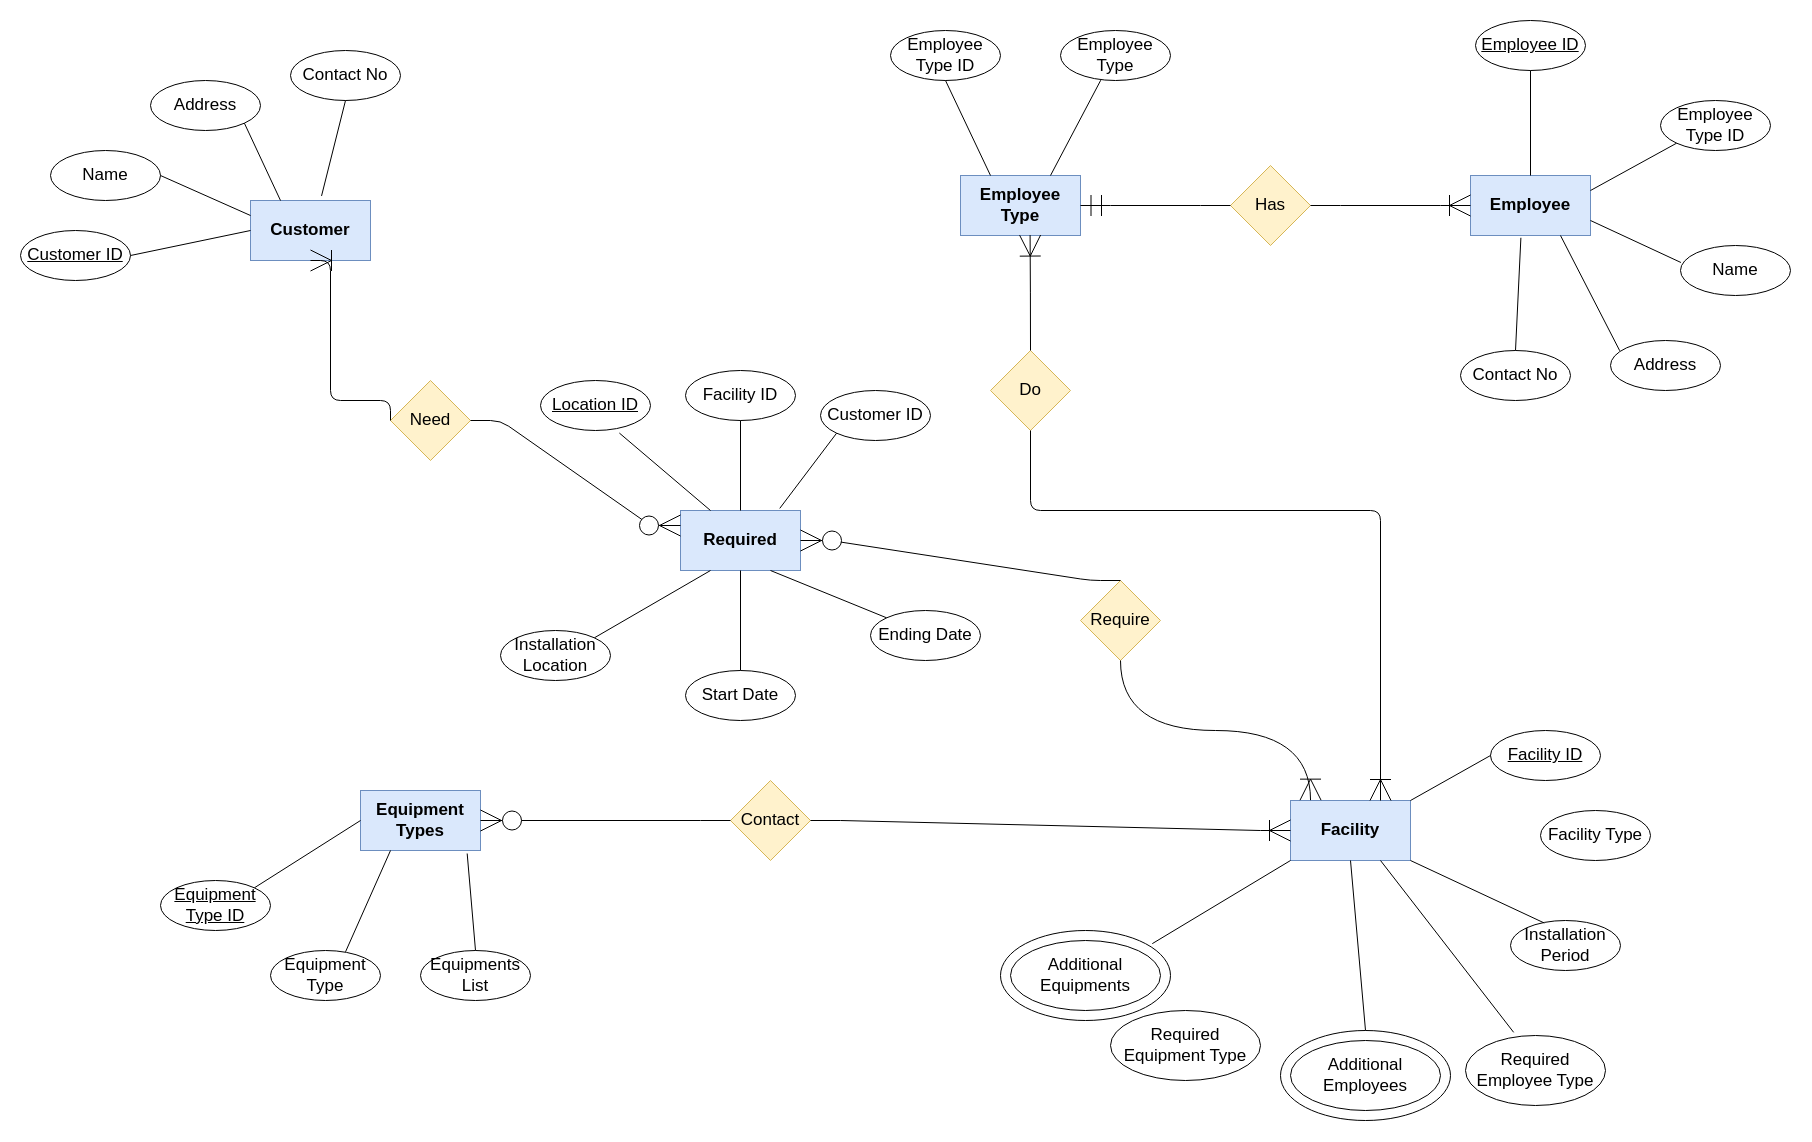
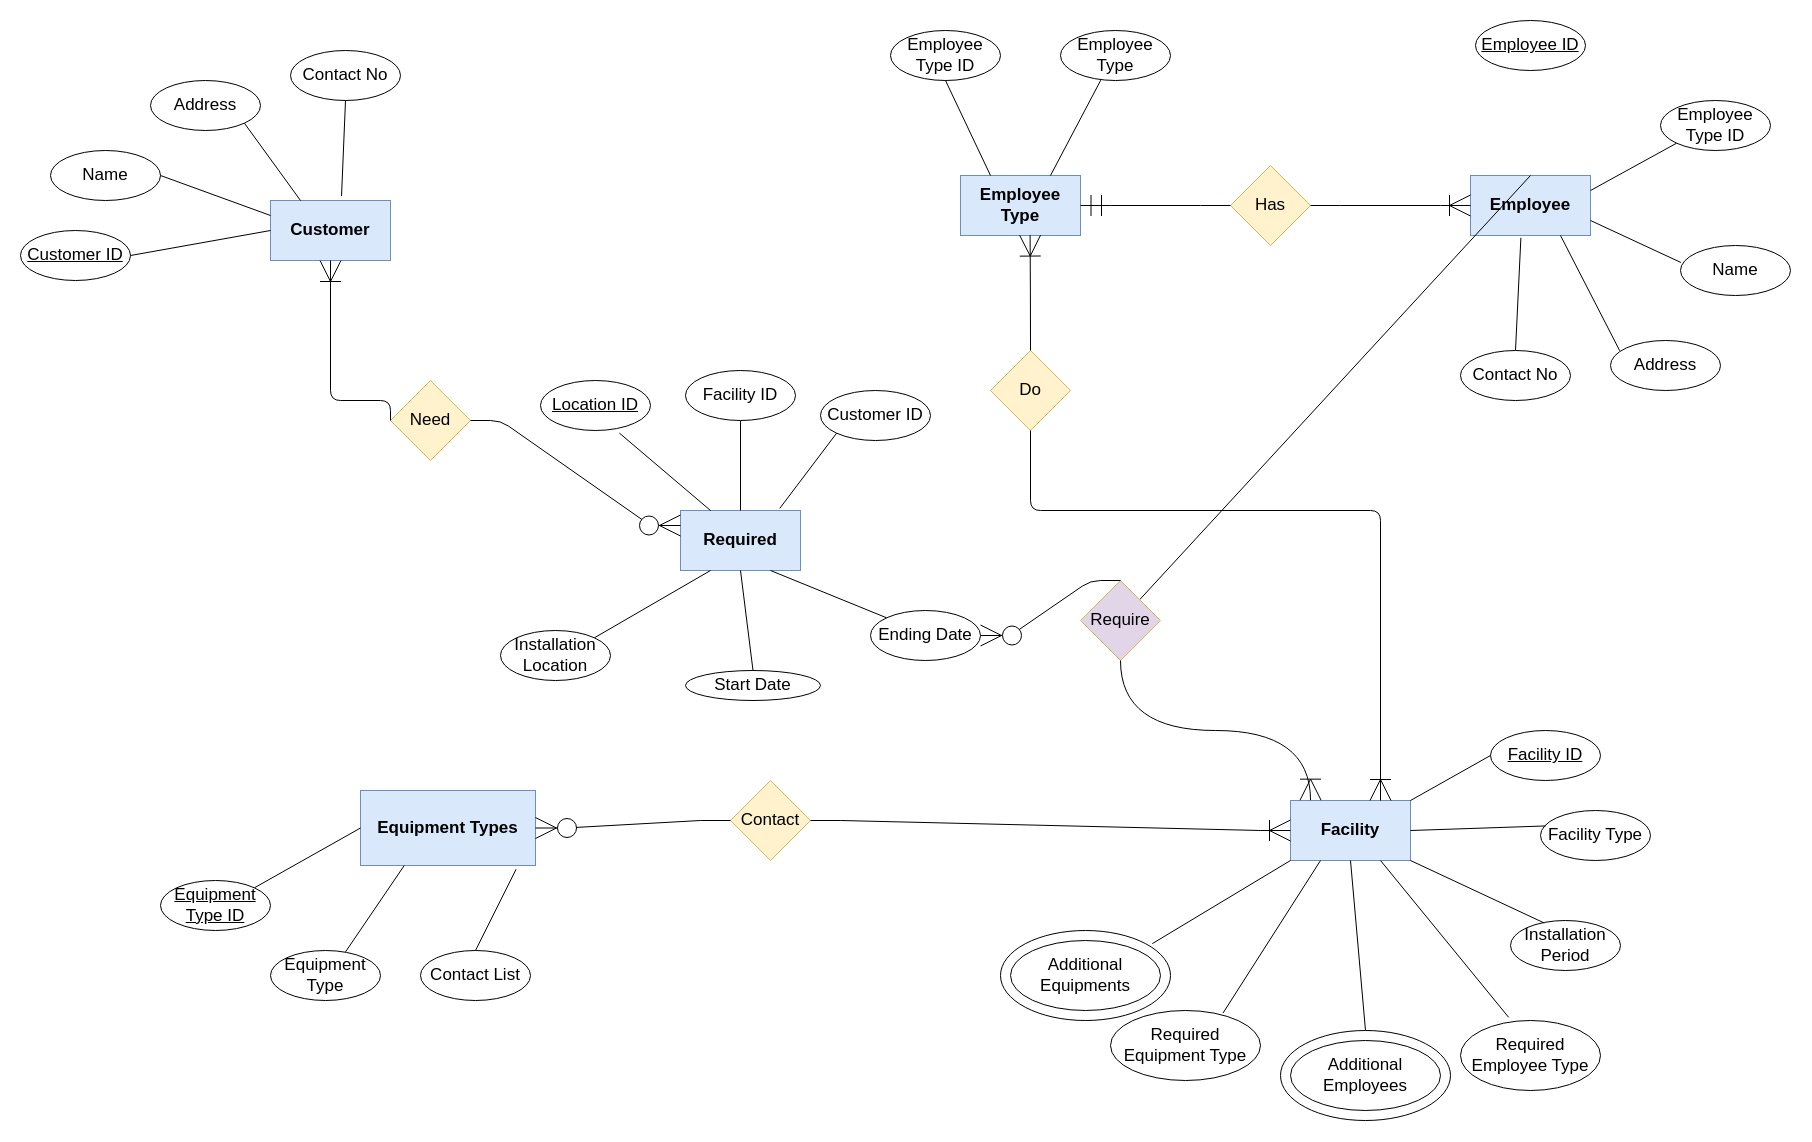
(1531, 124) -> (1335, 388)
(311, 231) -> (331, 231)
(950, 559) -> (1042, 614)
(1121, 621) -> (1121, 621)
(741, 696) -> (753, 686)
(421, 821) -> (448, 828)
none -> (1477, 828)
none -> (1271, 937)
(476, 976) -> (476, 976)
(1536, 1071) -> (1531, 1056)
